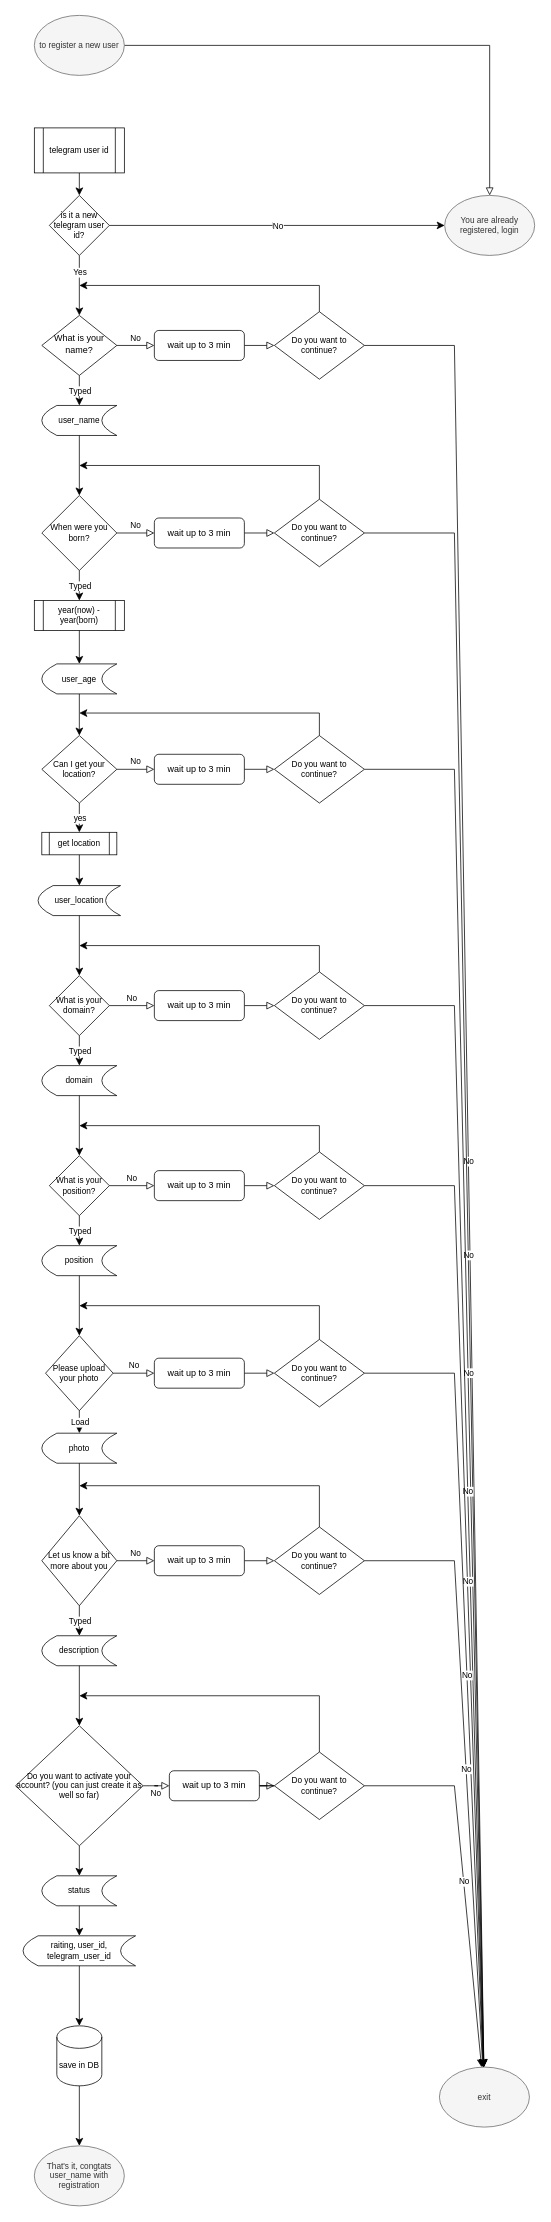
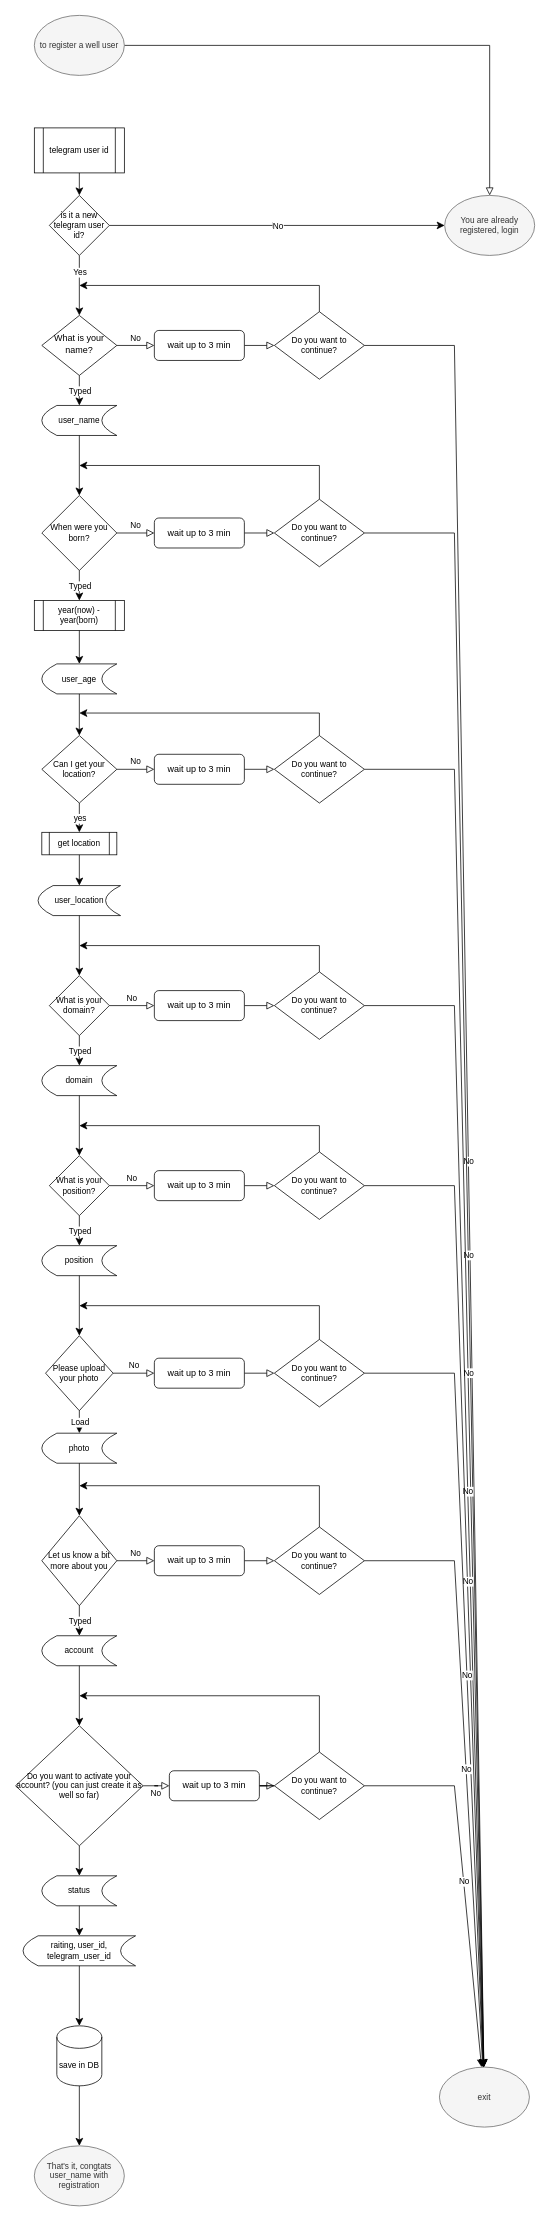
(79, 45) -> (79, 45)
(79, 1650) -> (79, 1650)
